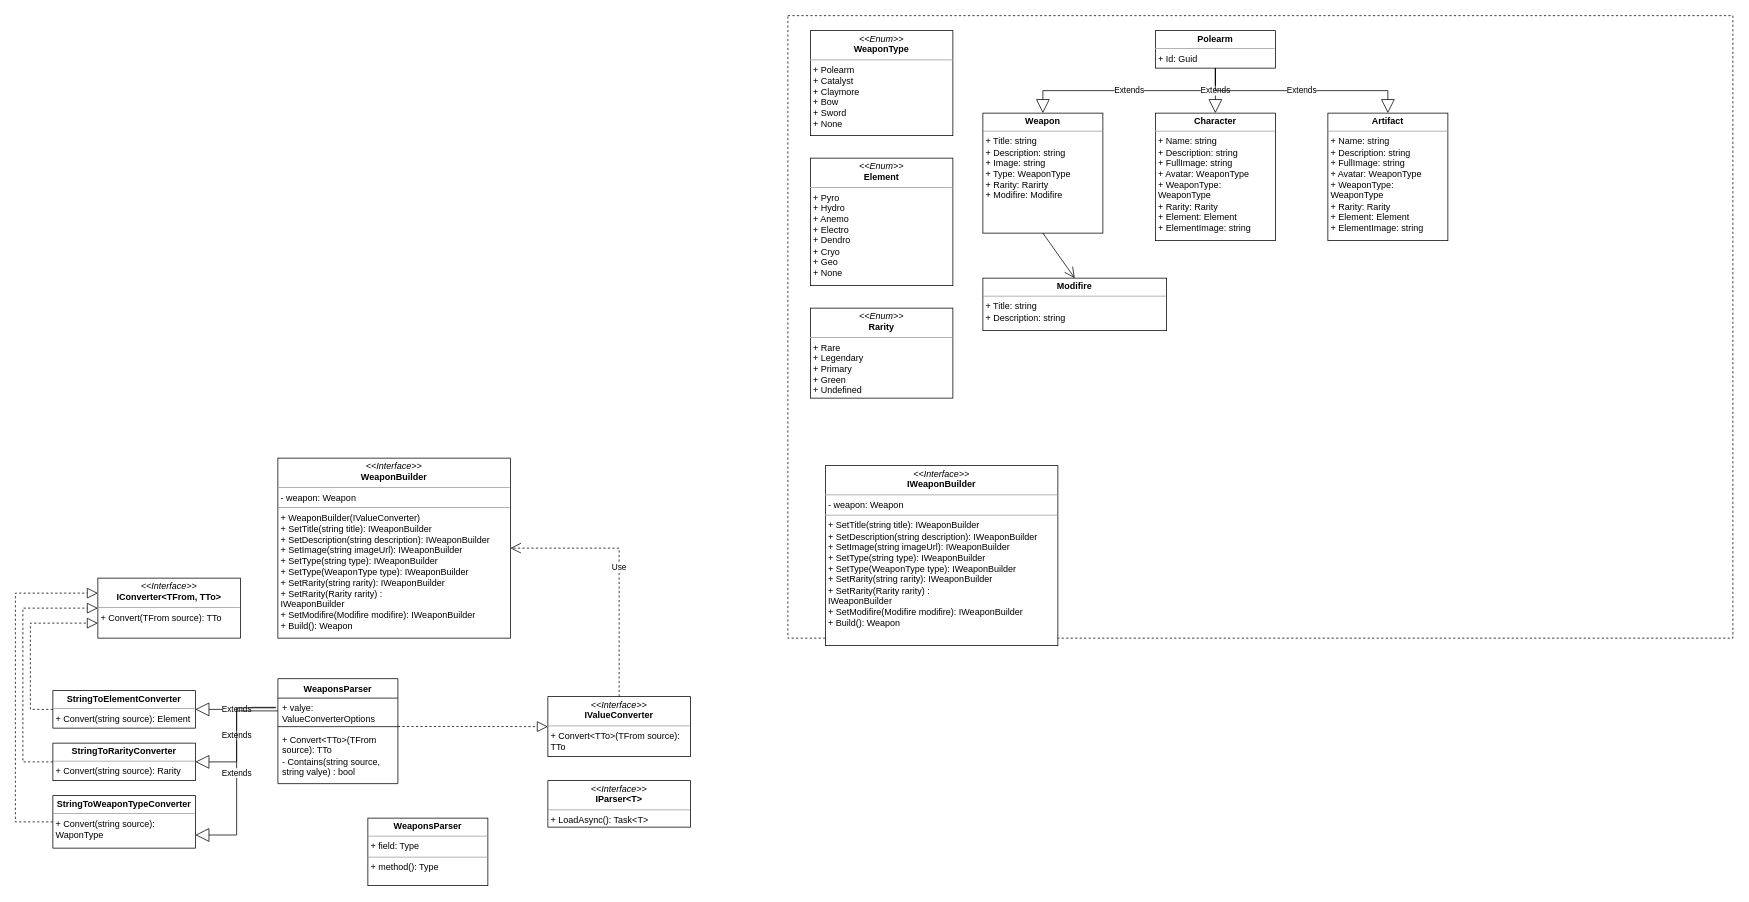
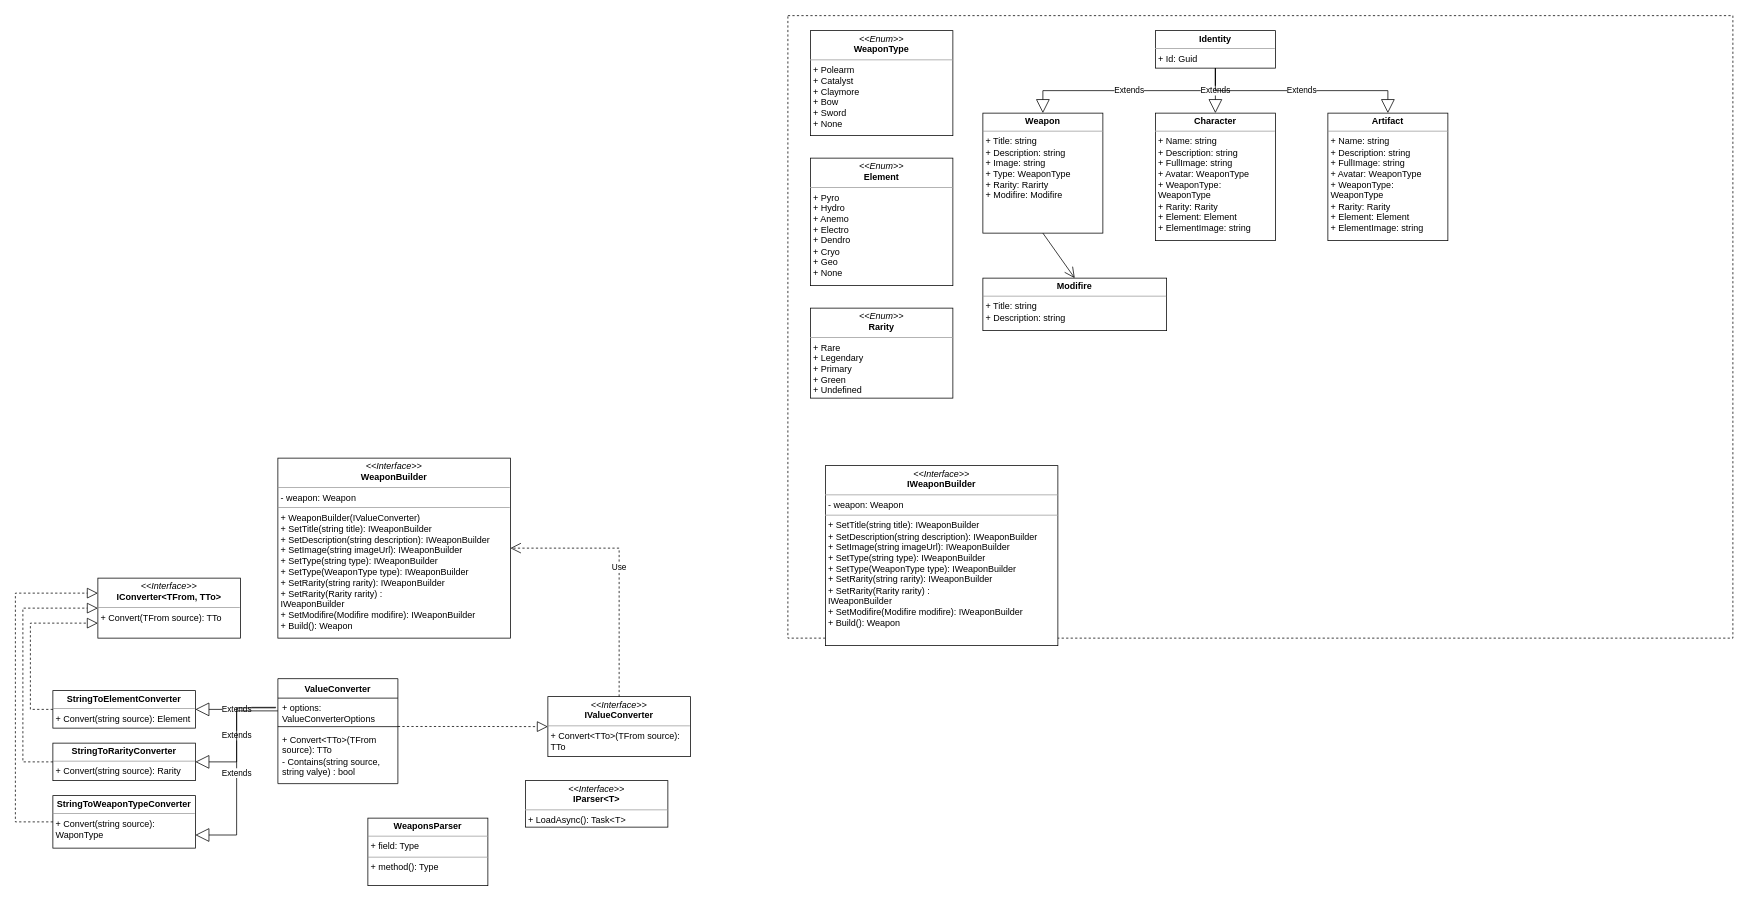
(1176, 41) -> (1176, 41)
(338, 689) -> (338, 689)
(339, 714) -> (339, 714)
(619, 804) -> (597, 804)
